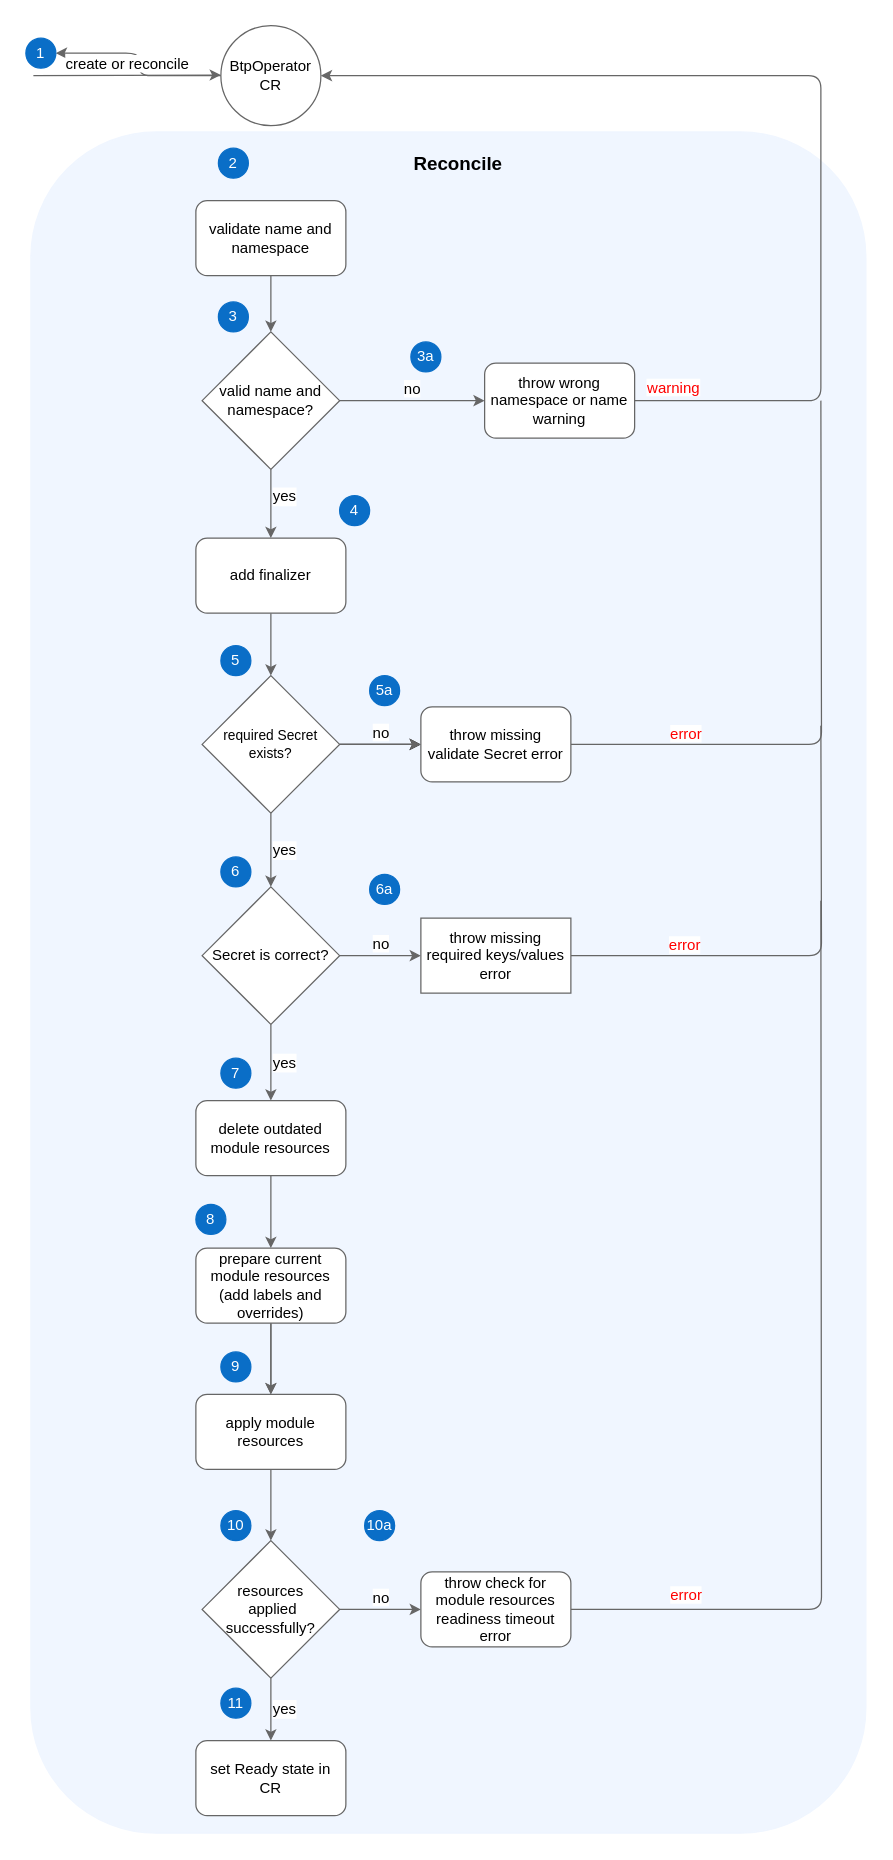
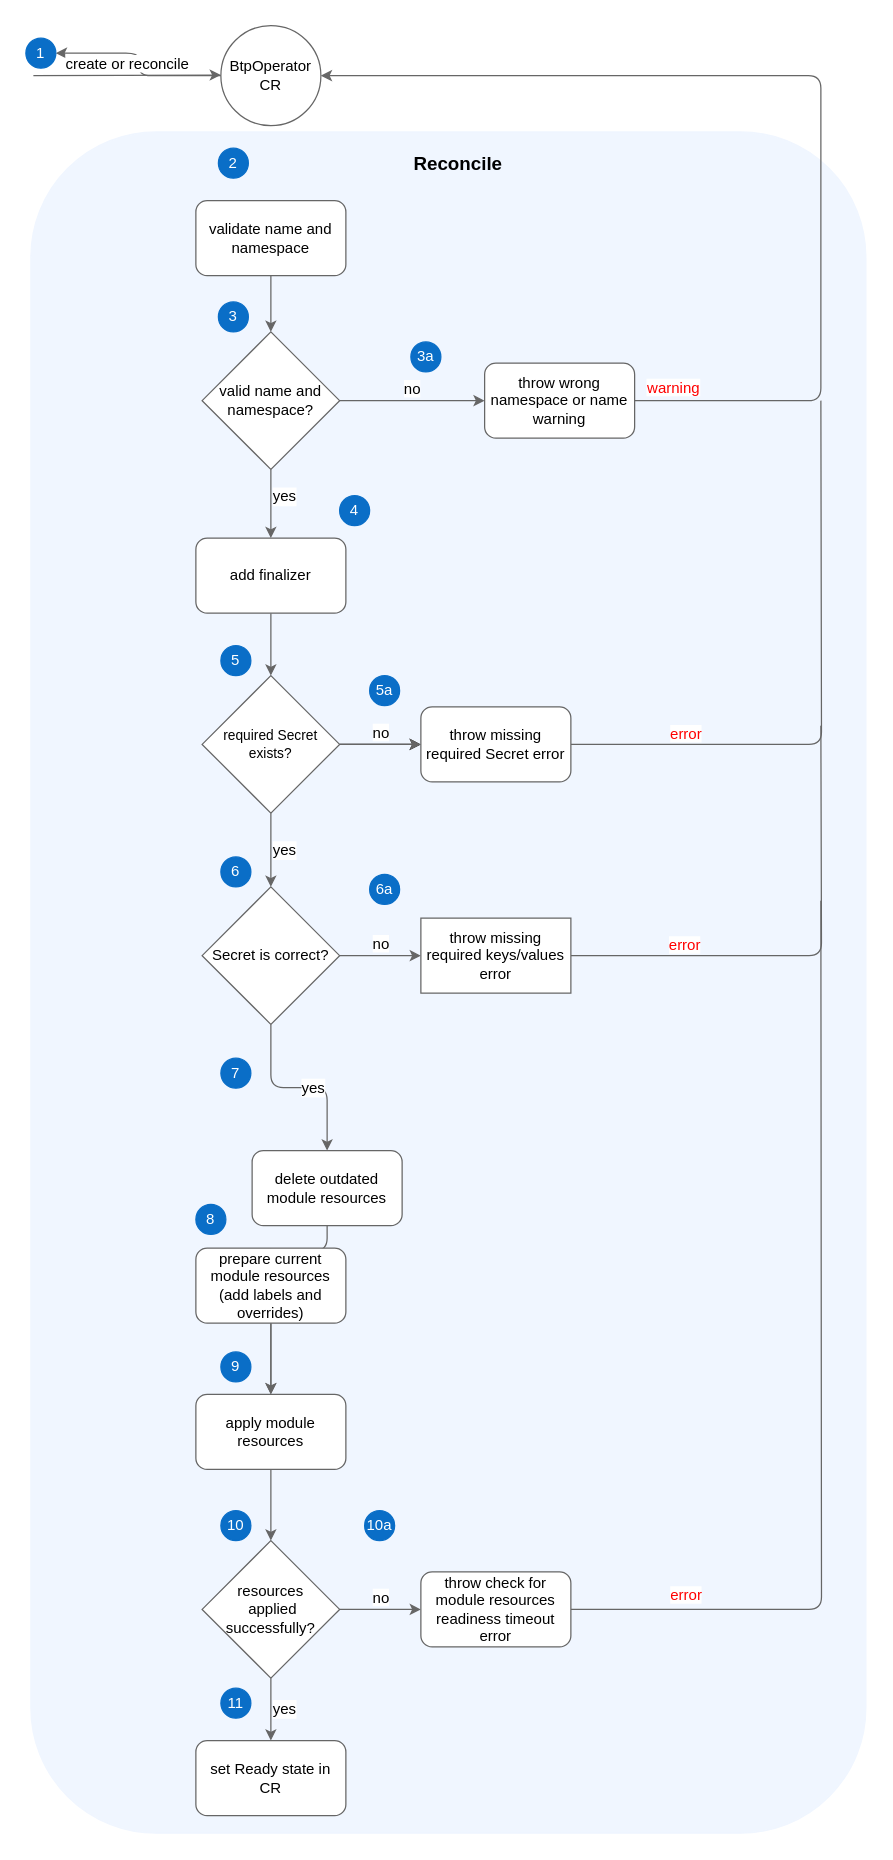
(496, 744) -> (496, 744)
(271, 1138) -> (327, 1188)
